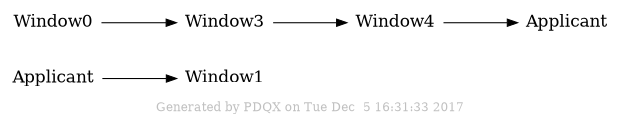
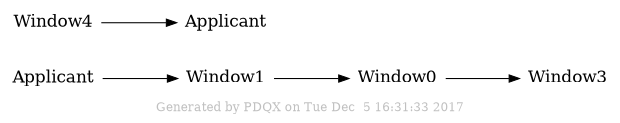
(305, 23) -> none
none -> (306, 79)
